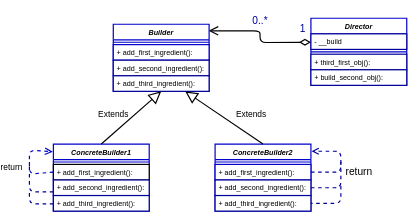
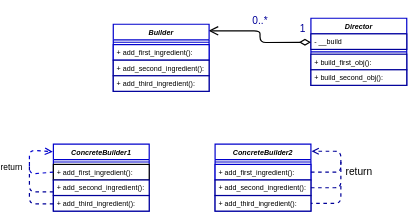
(351, 62) -> (350, 62)
(229, 121) -> none
(126, 122) -> none
